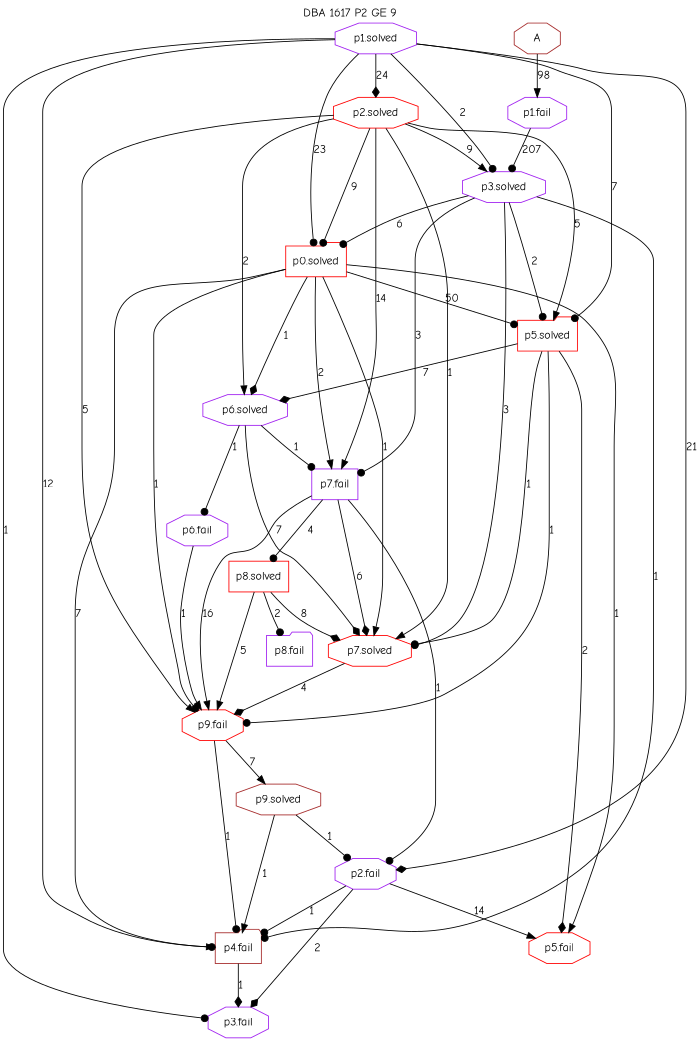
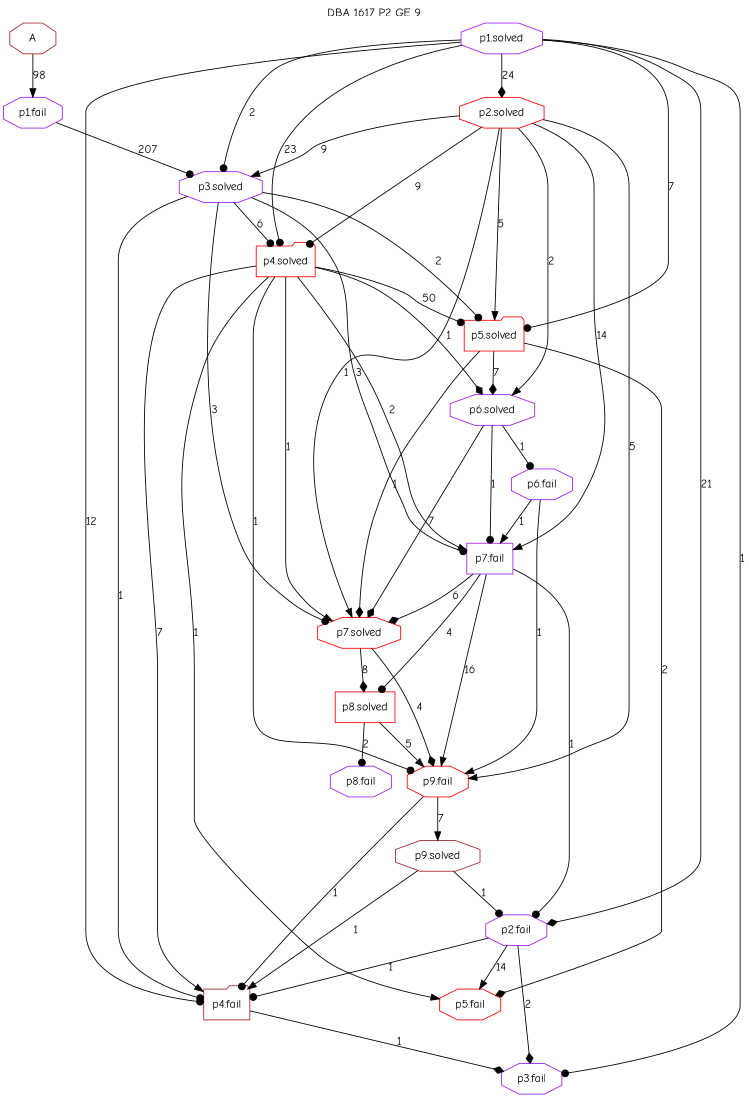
(316, 261) -> (286, 261)
none -> (518, 518)
(521, 527) -> (394, 467)
(298, 618) -> (362, 665)
(519, 637) -> none
(290, 651) -> (361, 782)
